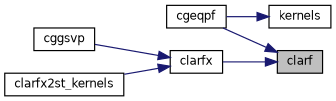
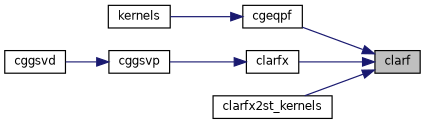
(242, 17) -> (200, 17)
none -> (35, 62)
(141, 71) -> (334, 85)
